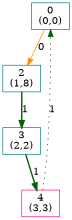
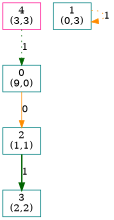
(50, 16) -> (22, 79)
none -> (72, 16)
(22, 79) -> (22, 141)
(30, 169) -> none
